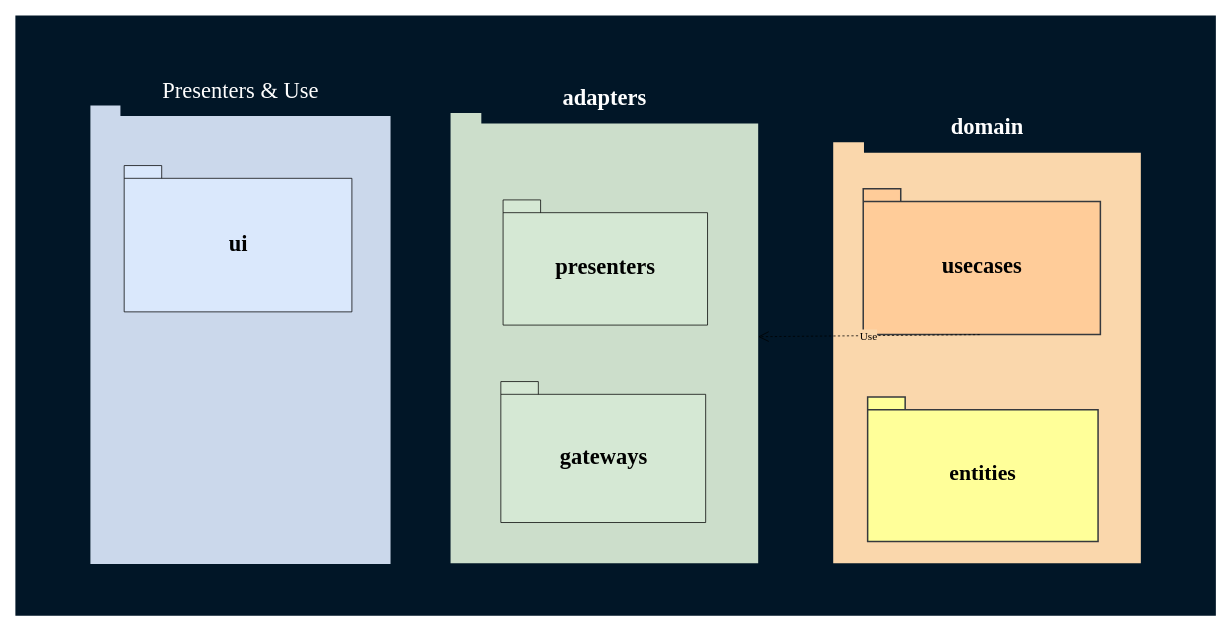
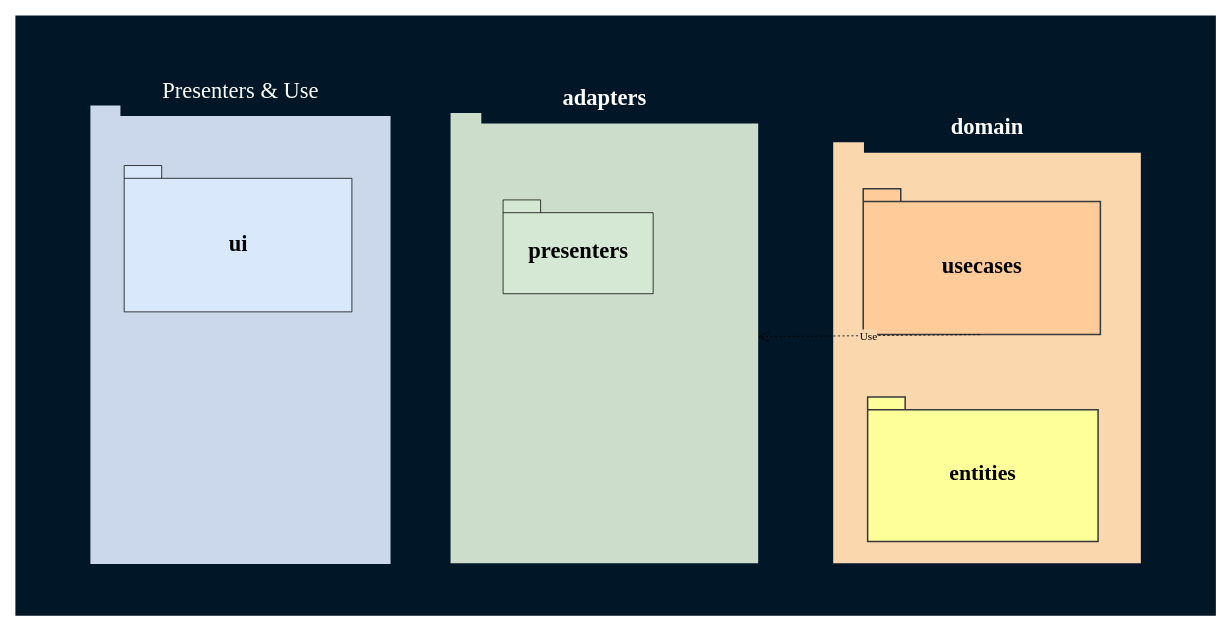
(605, 262) -> (578, 247)
(603, 452) -> none
